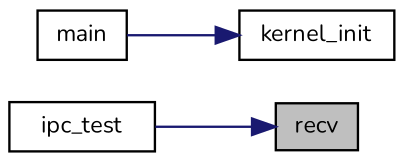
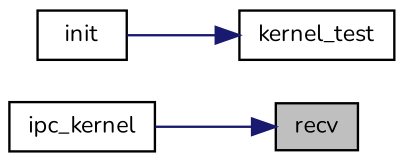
(82, 35) -> (82, 35)
(317, 35) -> (317, 35)
(82, 127) -> (82, 127)
